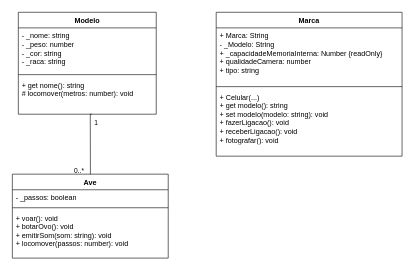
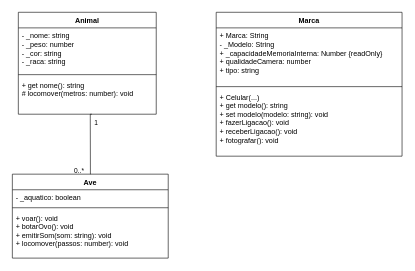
(87, 21) -> (87, 21)
(48, 198) -> (52, 198)
